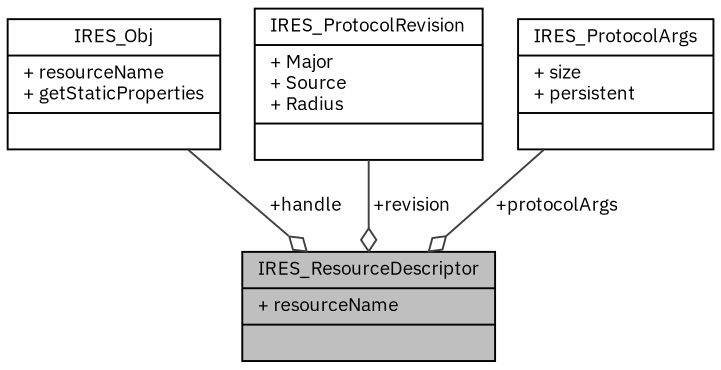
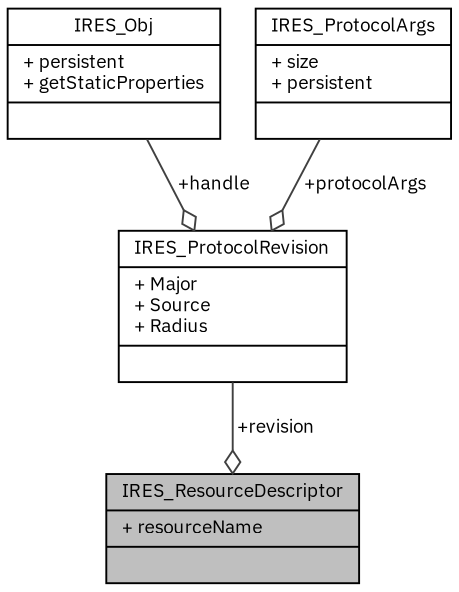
(94, 73) -> (75, 62)
(238, 193) -> (165, 175)
(495, 193) -> (301, 175)
